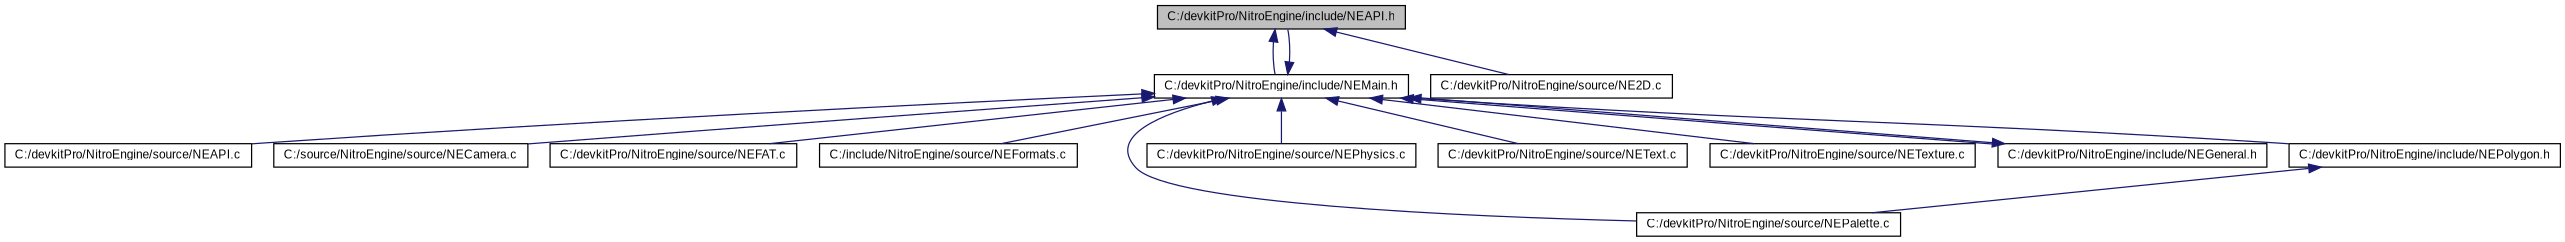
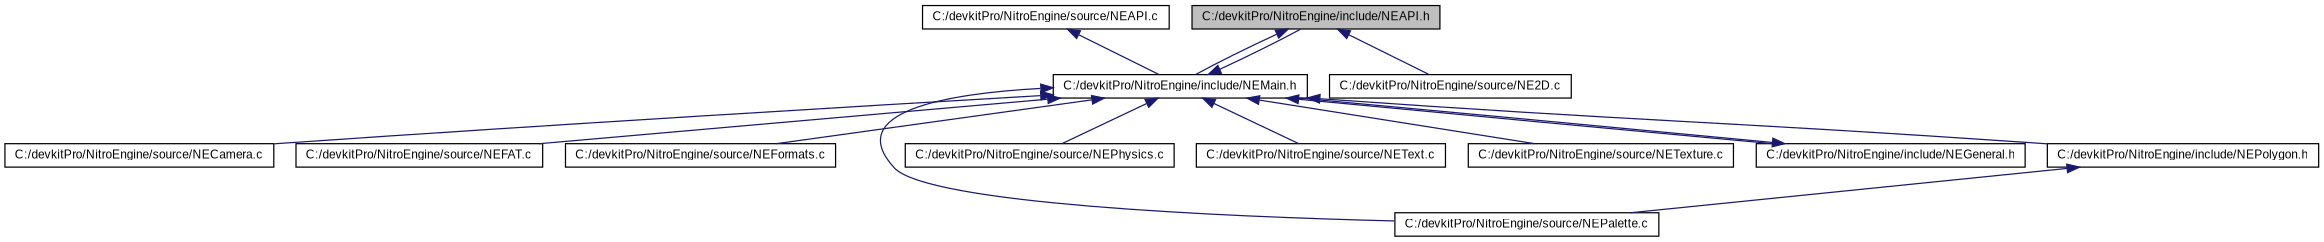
(697, 117) -> (1119, 55)
(401, 155) -> (139, 155)
(948, 155) -> (701, 155)
